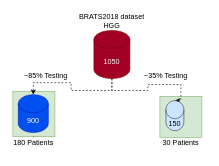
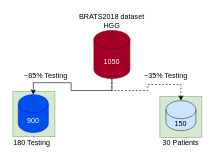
(71, 83) -> (71, 83)
(175, 116) -> (181, 116)
(34, 148) -> (34, 143)
